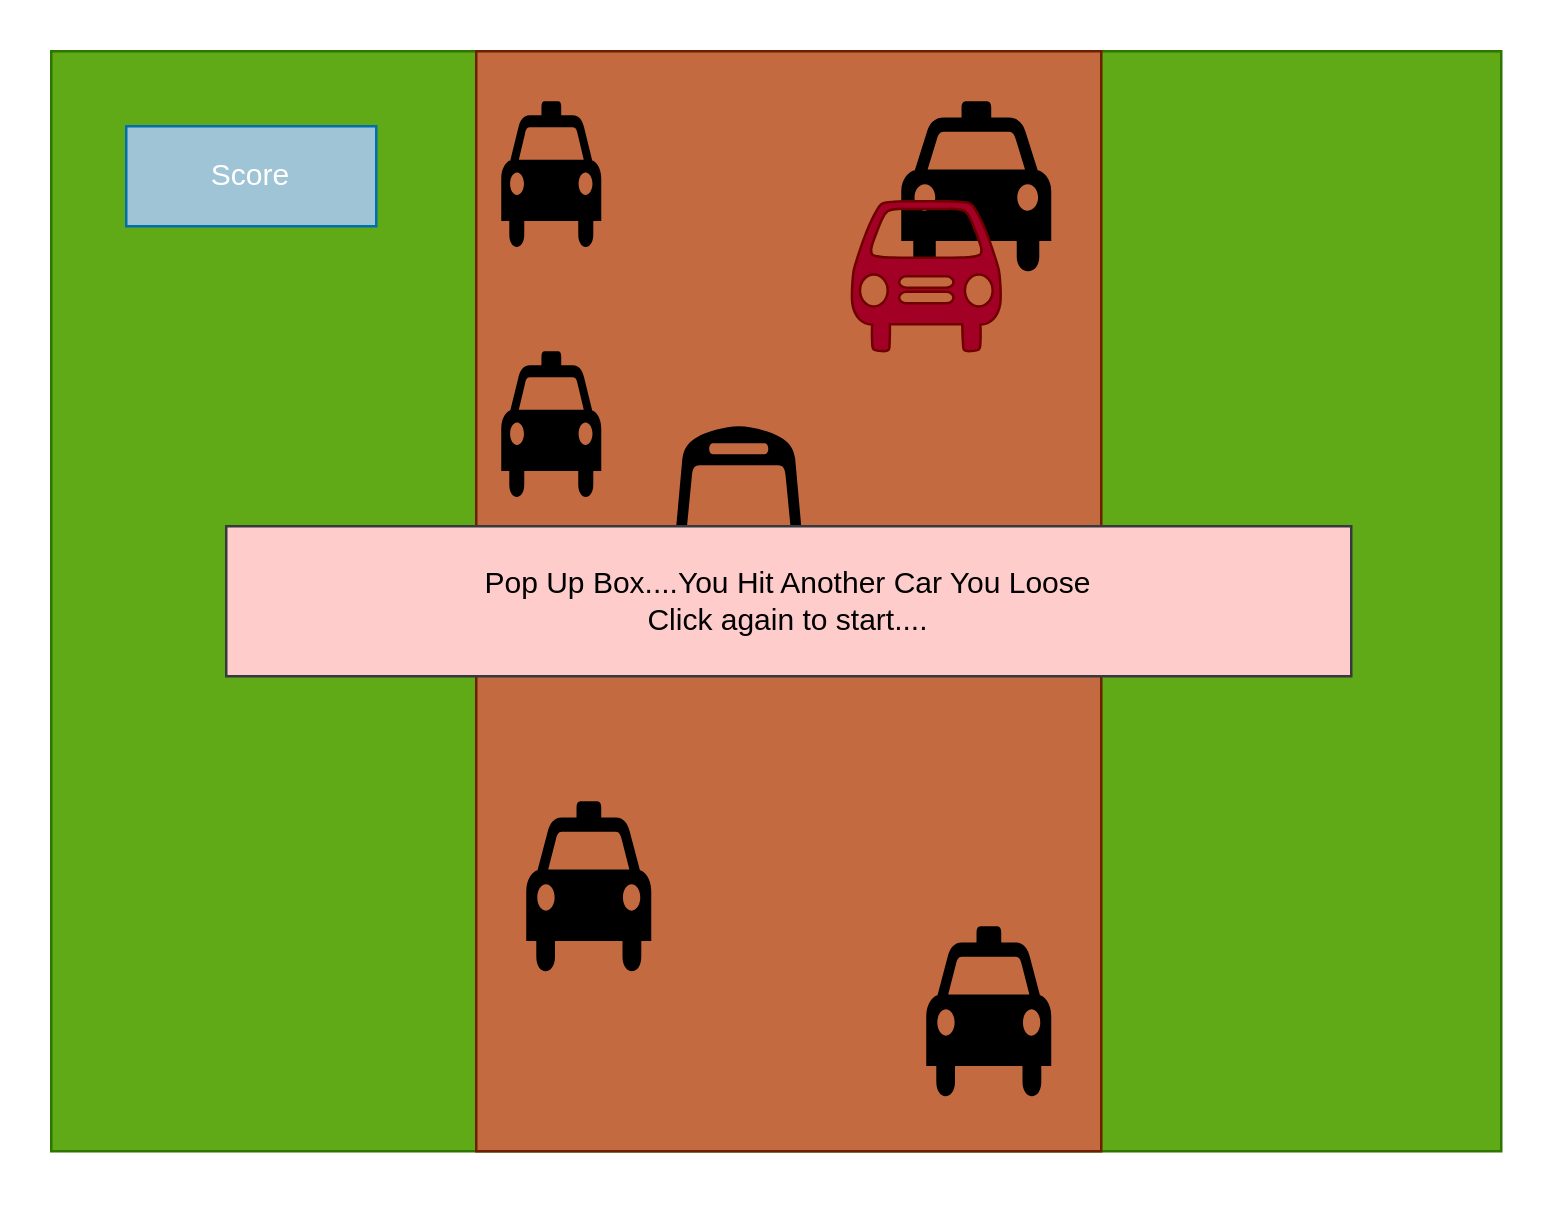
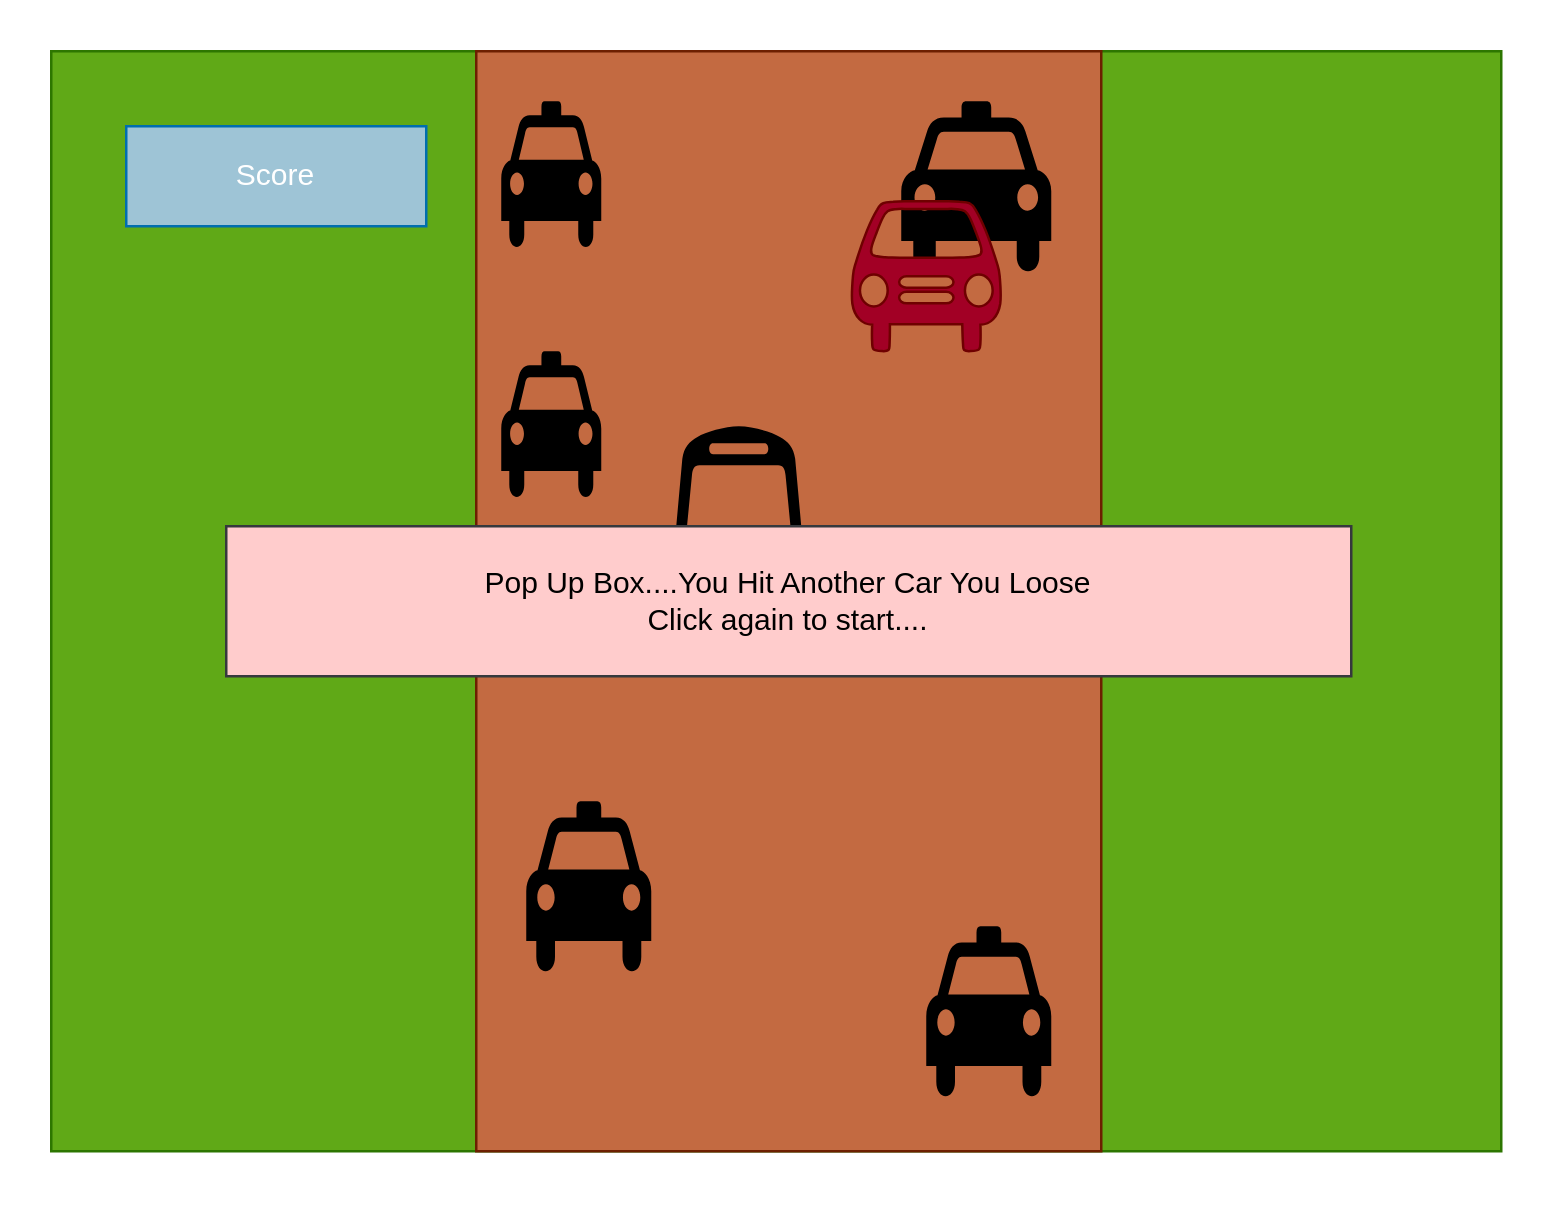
(251, 176) -> (276, 176)
